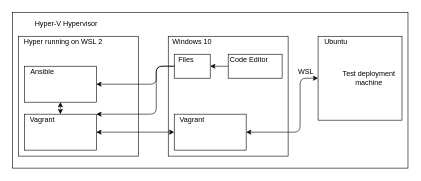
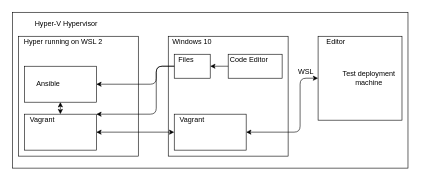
(336, 42) -> (336, 42)
(42, 72) -> (48, 84)
